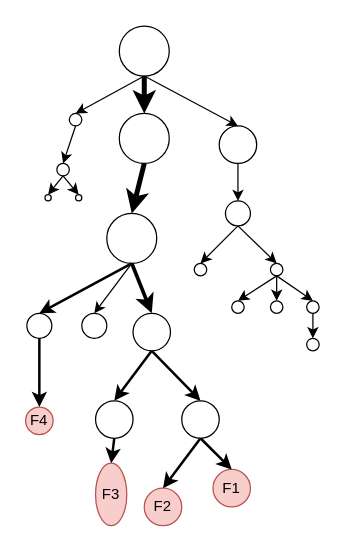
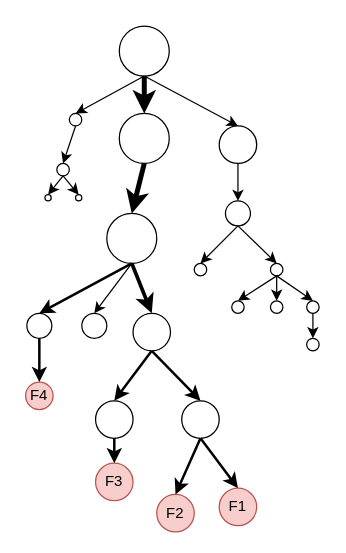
(39, 421) -> (39, 396)
(232, 488) -> (238, 507)
(111, 494) -> (114, 482)
(163, 507) -> (176, 513)
